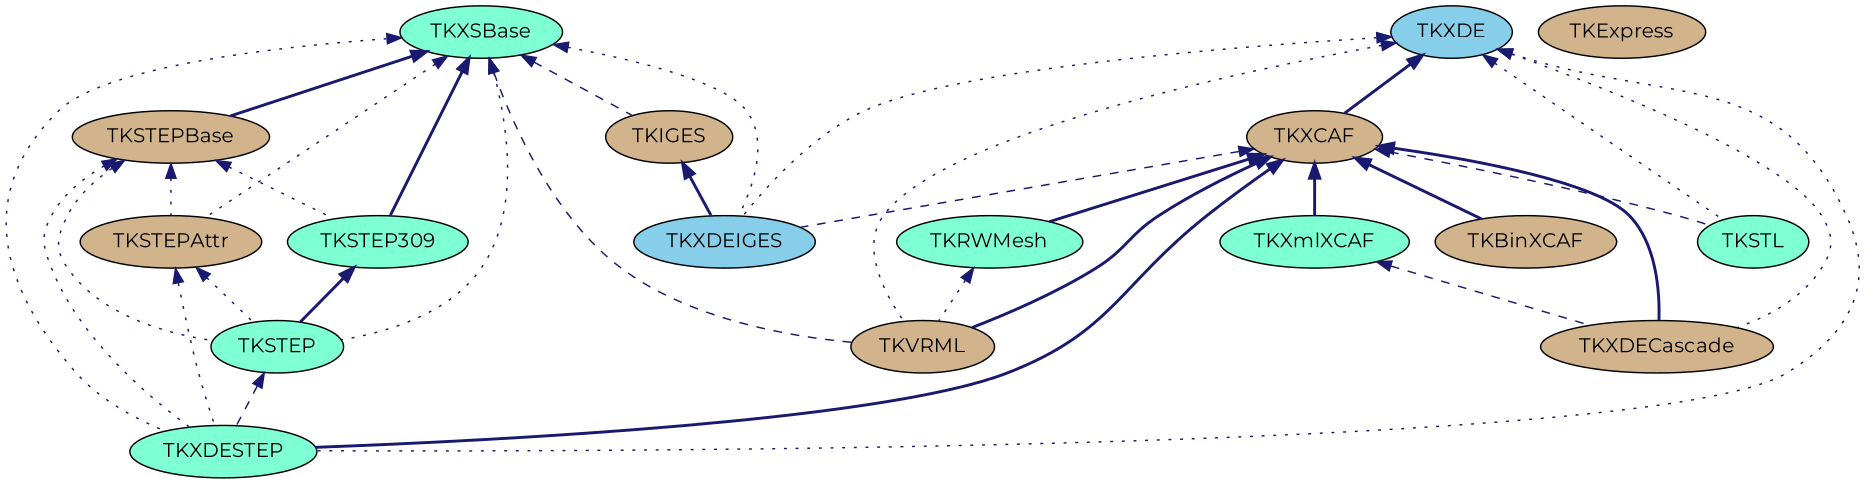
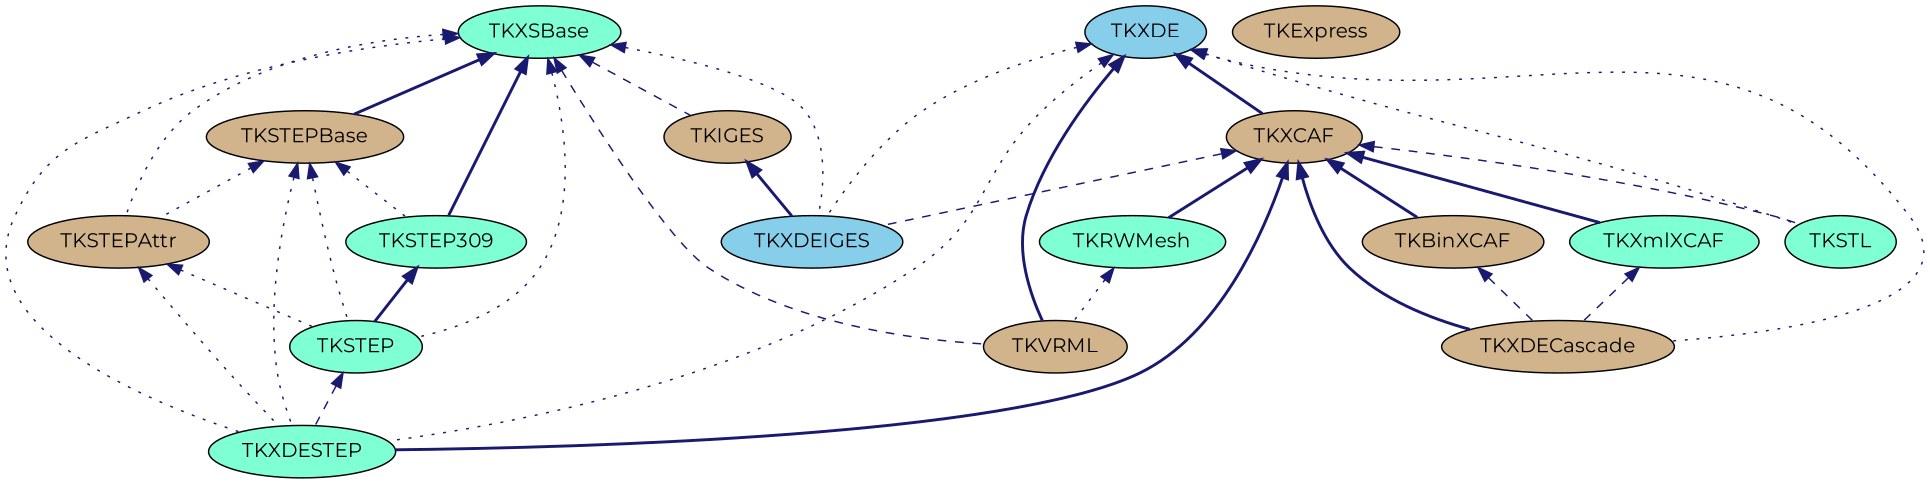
(1067, 121) -> (1040, 179)
(1118, 251) -> none
none -> (1511, 299)
